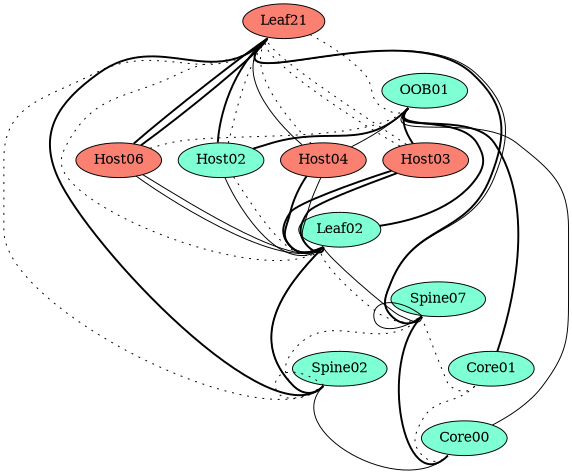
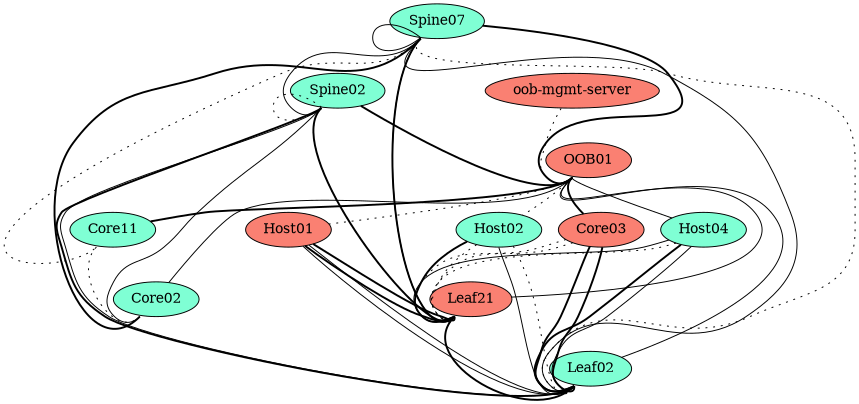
(364, 74) -> (757, 244)
(425, 91) -> (589, 160)
none -> (572, 91)
none -> (681, 96)
(358, 134) -> (547, 199)
(119, 160) -> (288, 230)
(323, 160) -> (704, 230)
(426, 160) -> (601, 230)
none -> (463, 160)
(481, 171) -> (770, 212)
(71, 181) -> (488, 387)
(320, 333) -> (319, 55)
(491, 369) -> (113, 230)
(464, 438) -> (156, 299)
